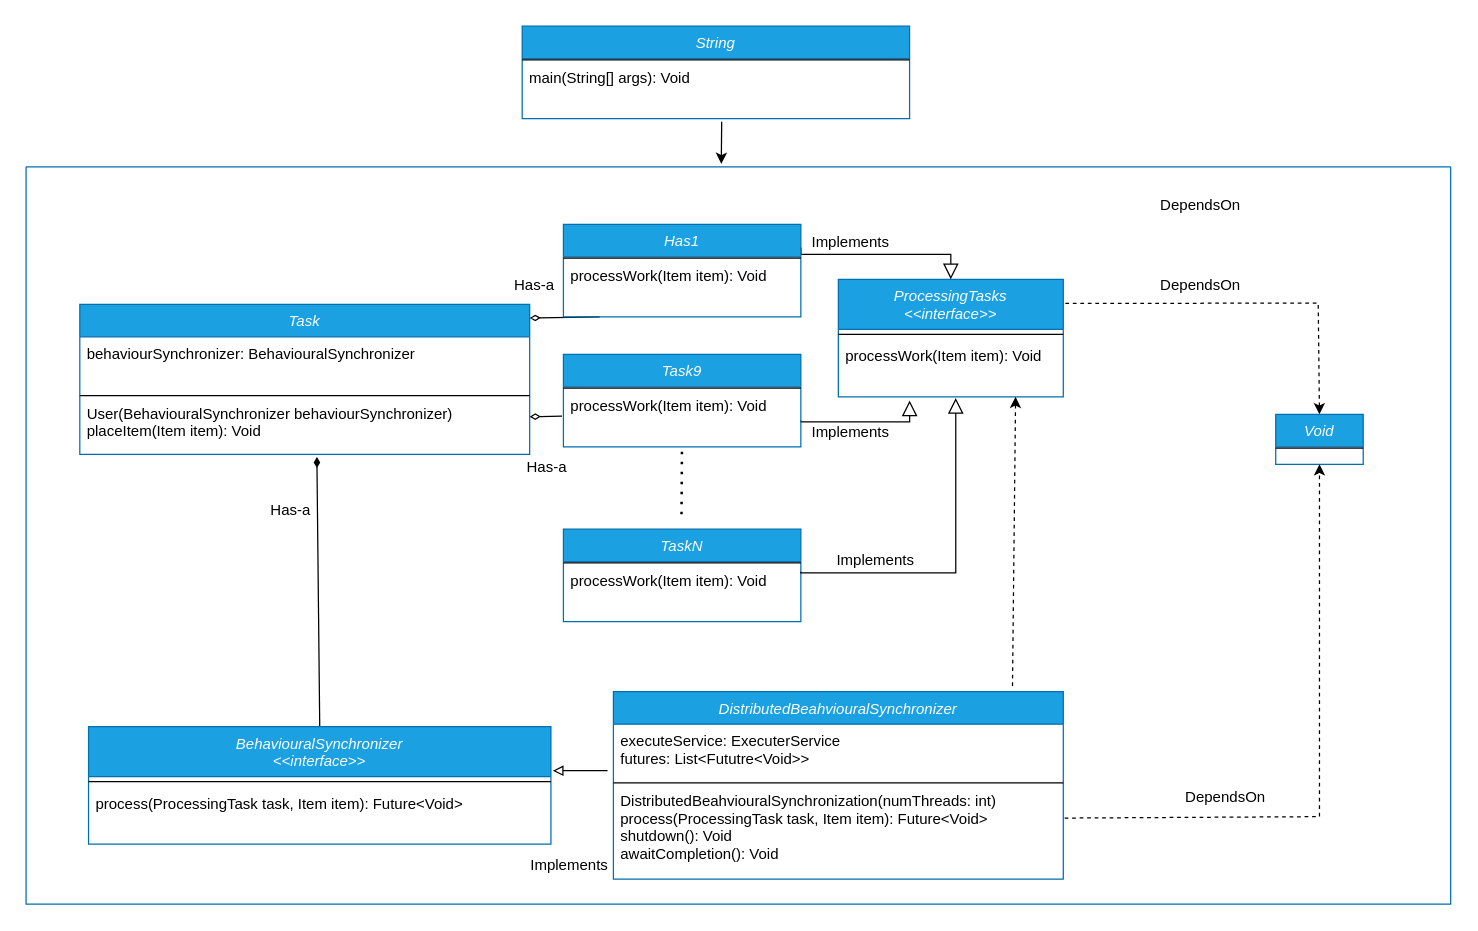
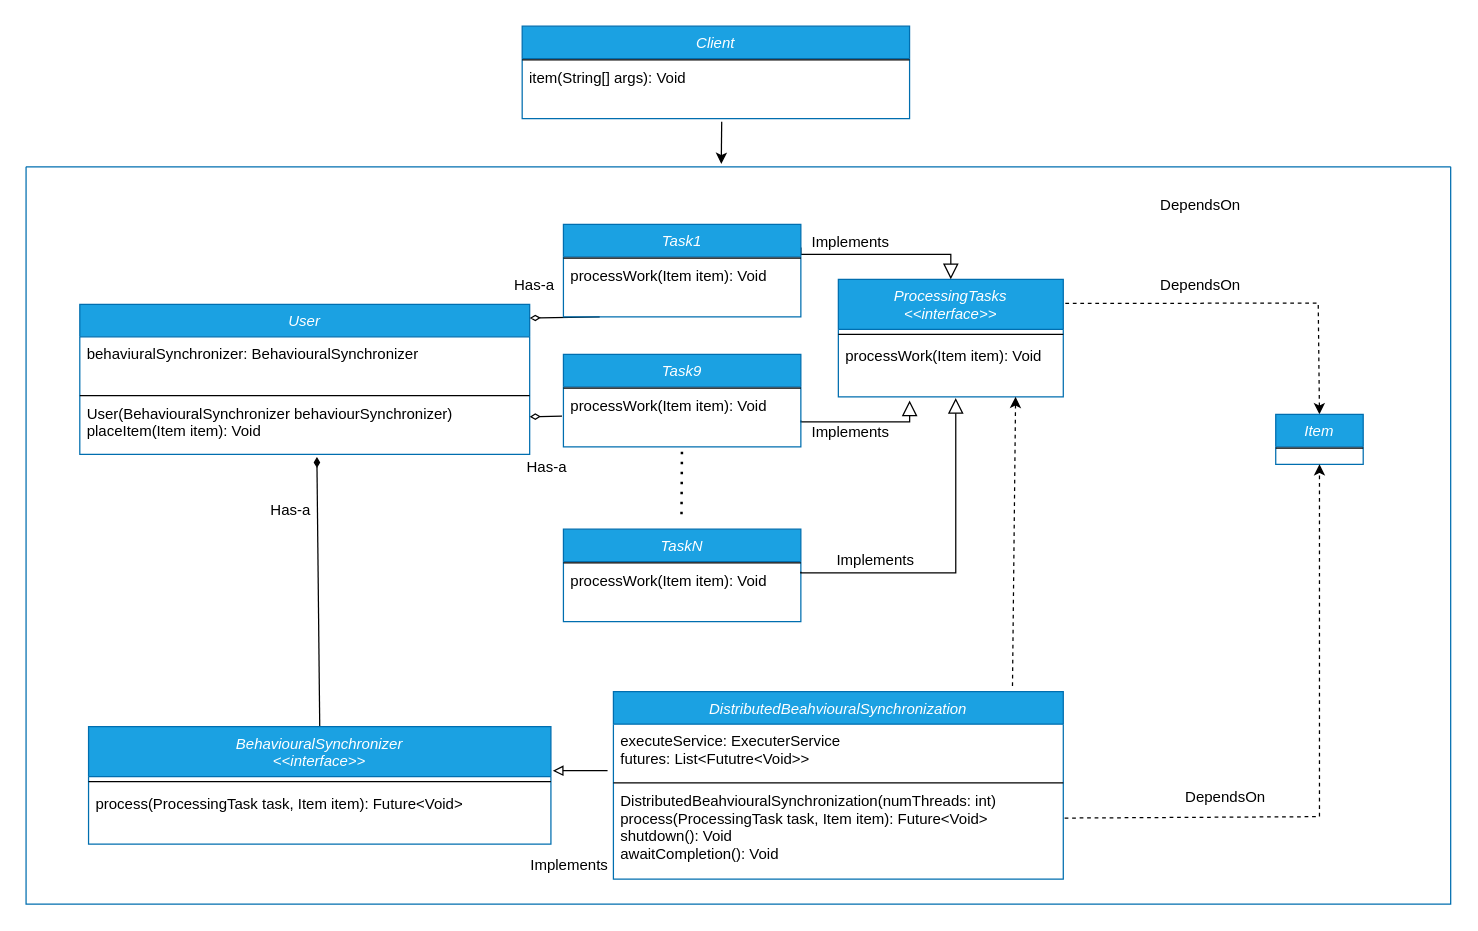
(715, 43) -> (715, 43)
(622, 78) -> (622, 78)
(681, 241) -> (681, 241)
(304, 321) -> (304, 321)
(266, 354) -> (268, 354)
(1319, 431) -> (1319, 431)
(838, 709) -> (838, 709)
